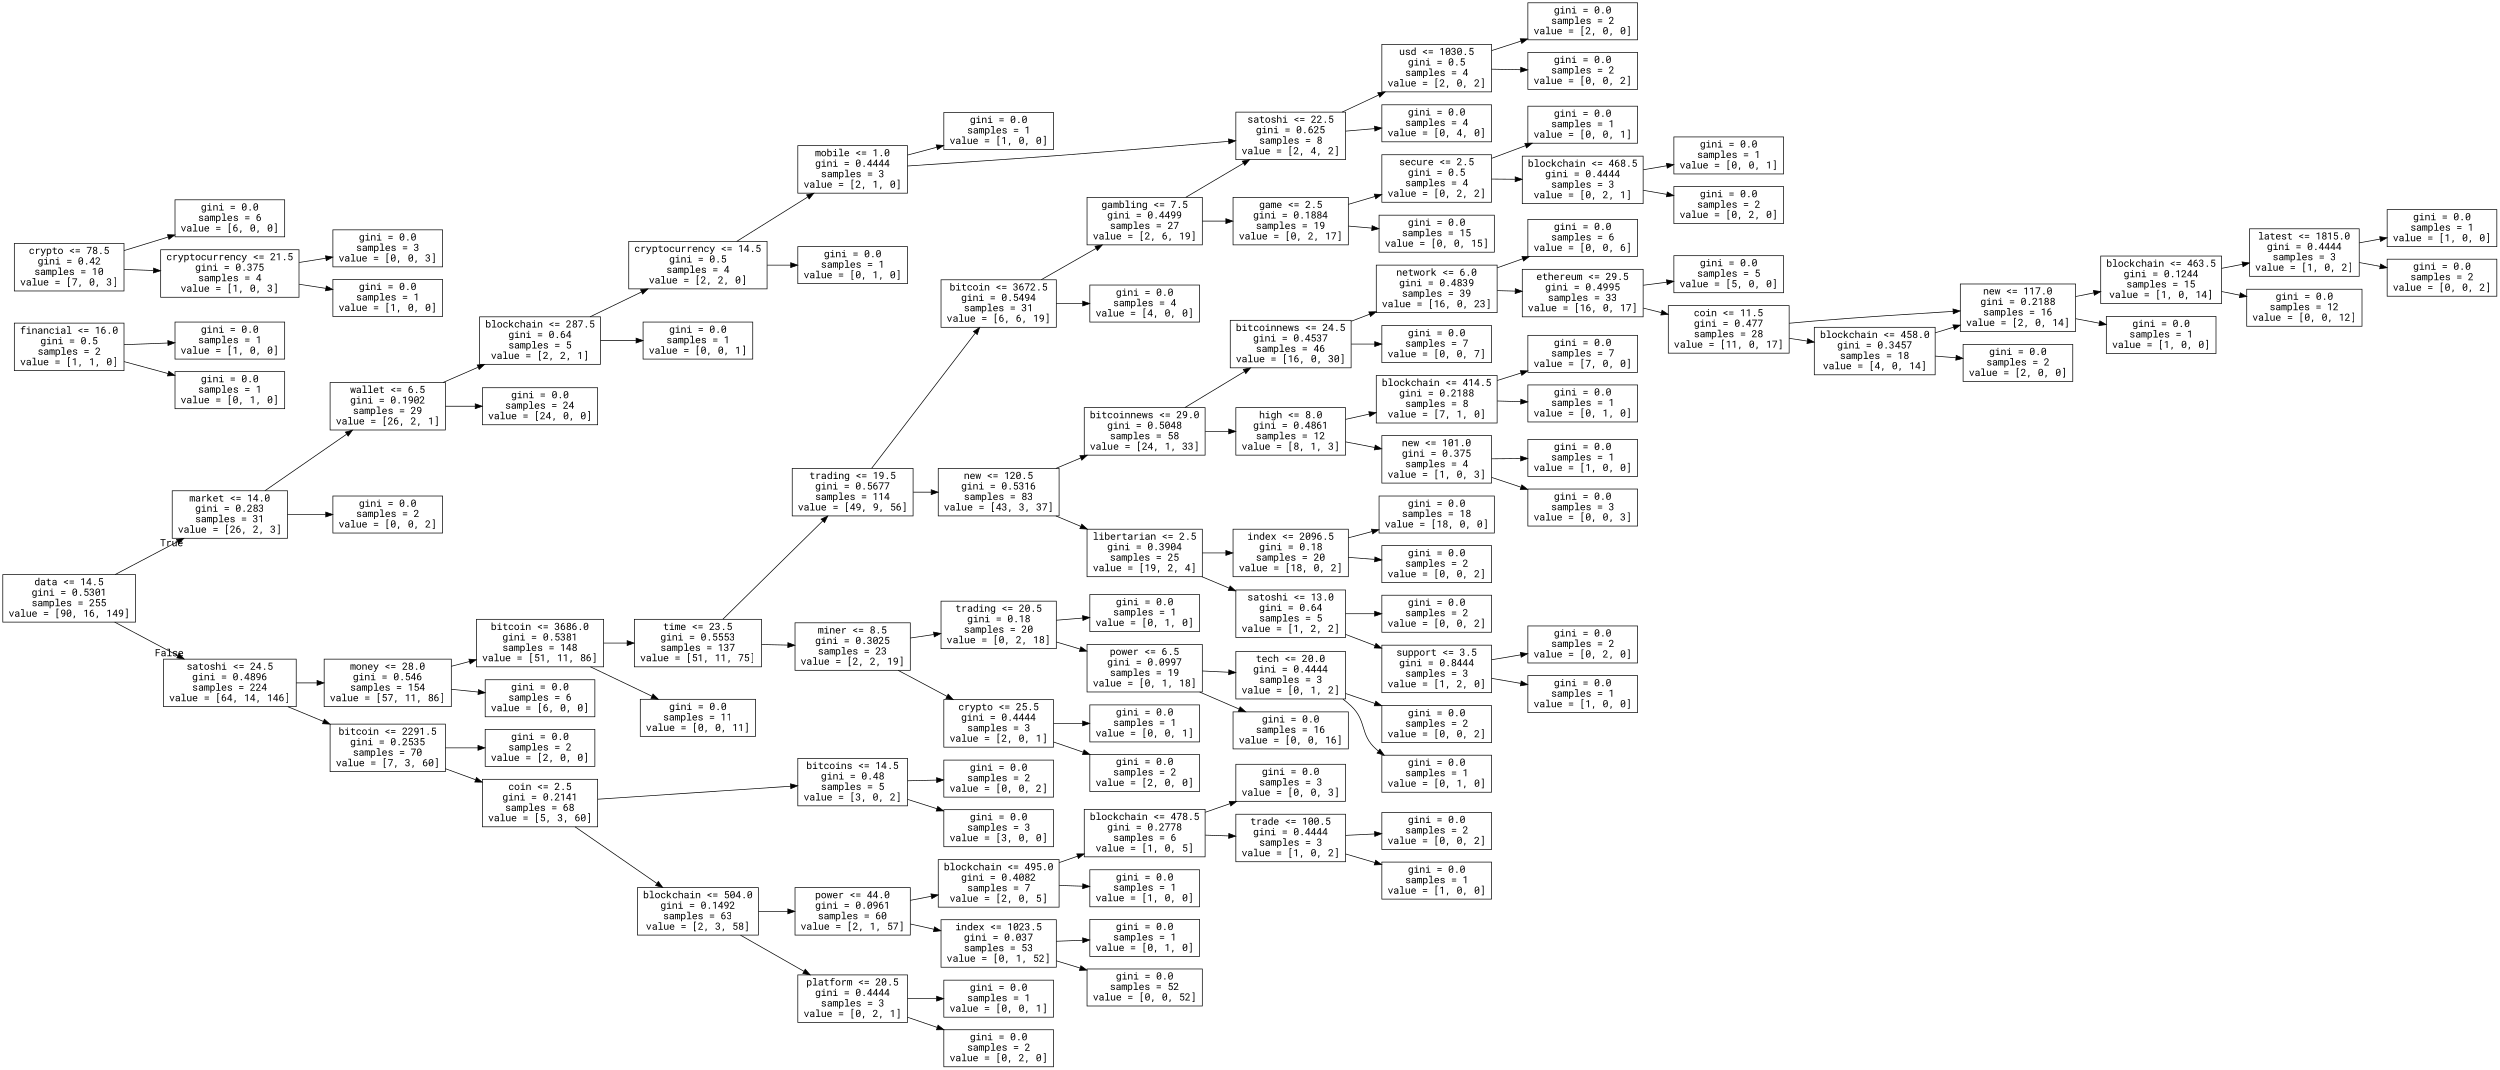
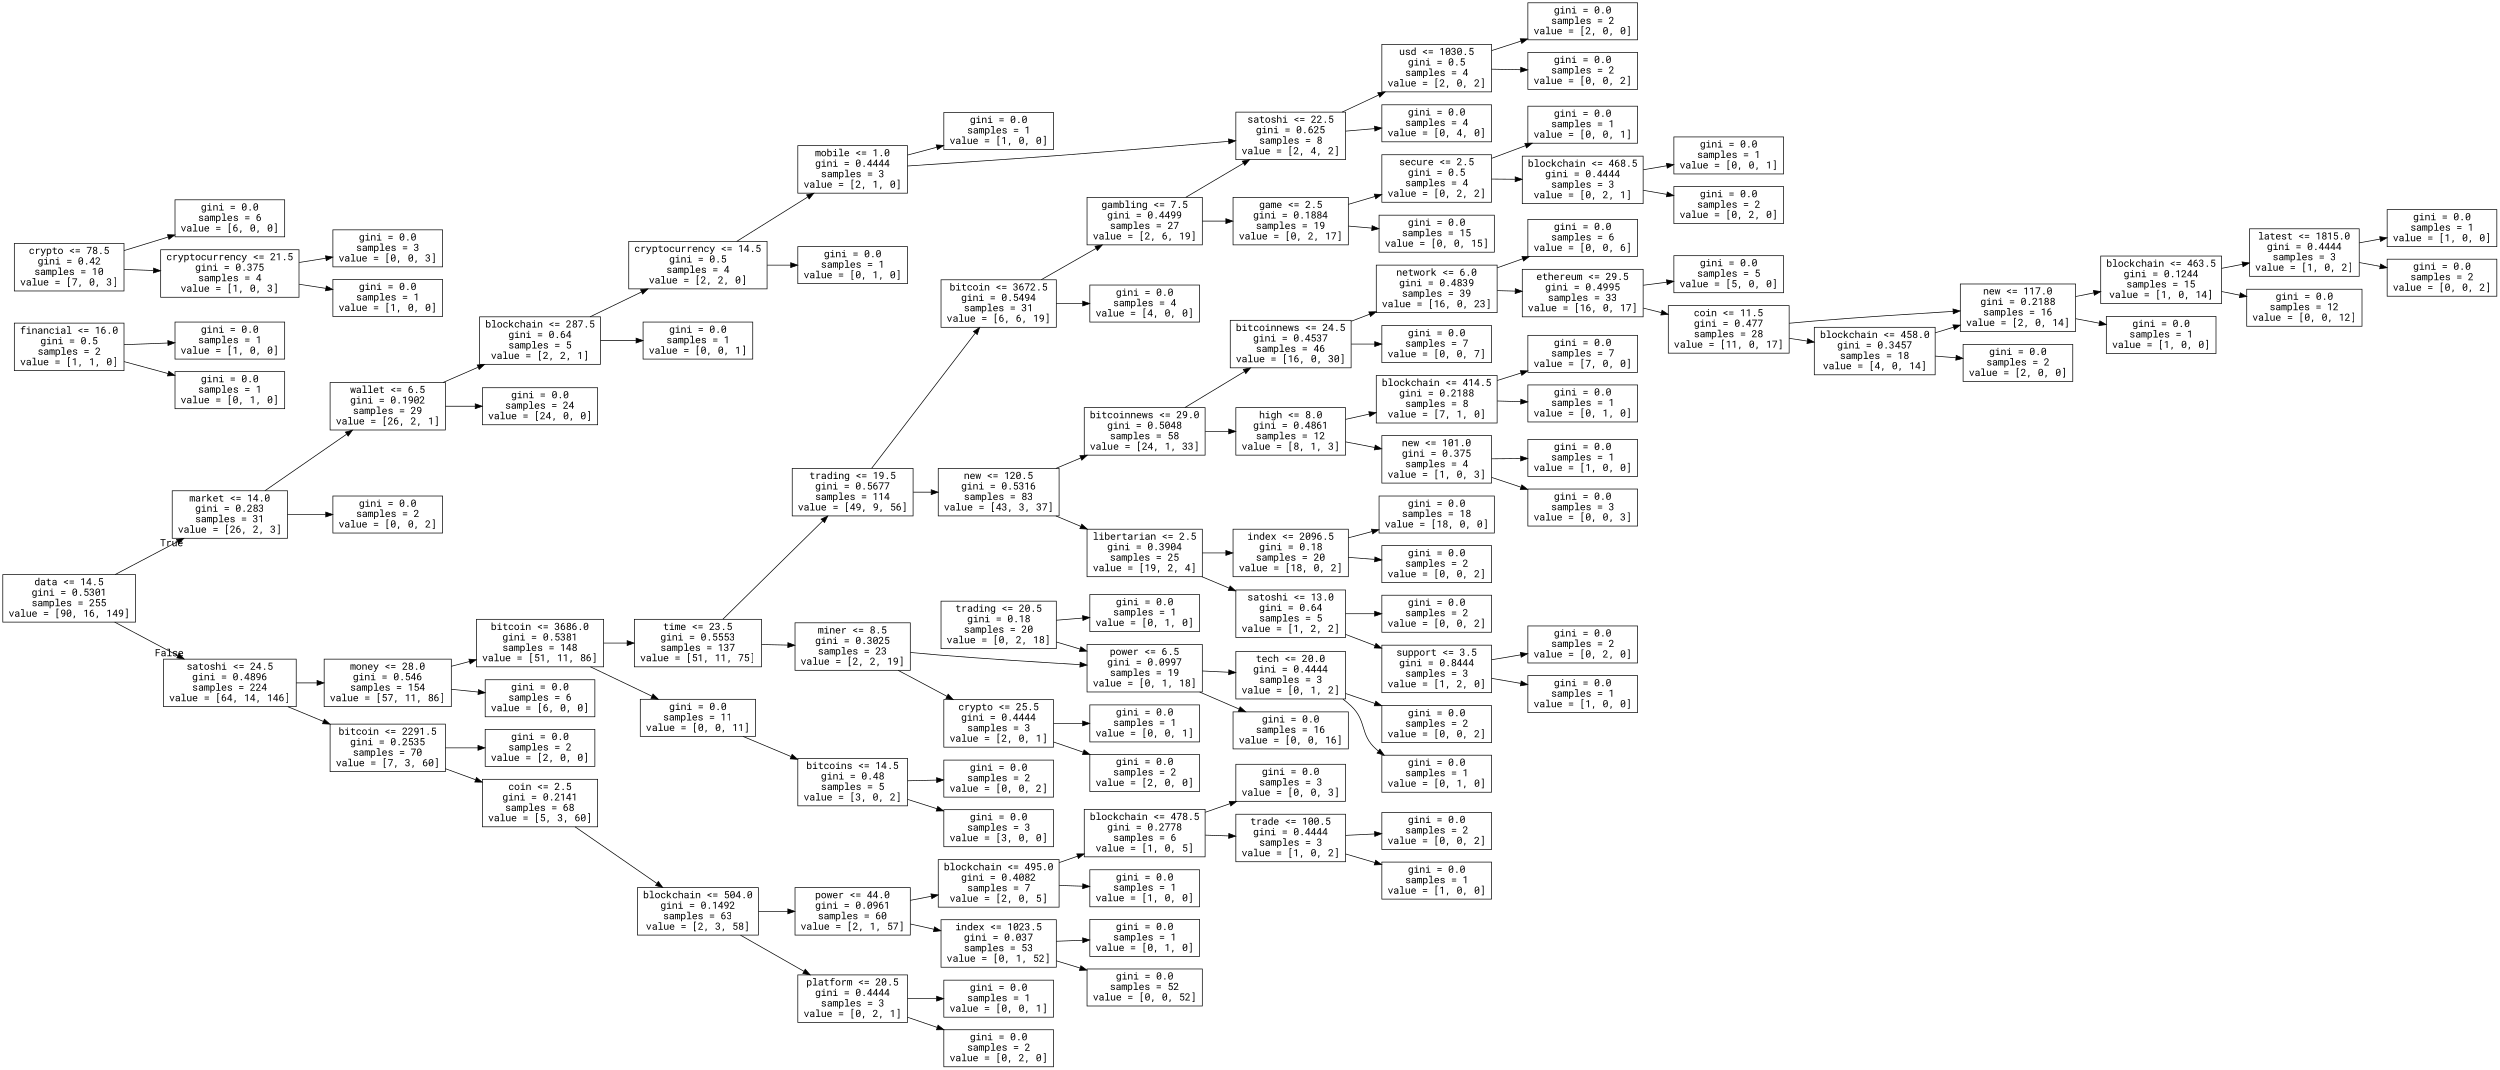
(922, 636) -> (995, 659)
(694, 793) -> (767, 746)
